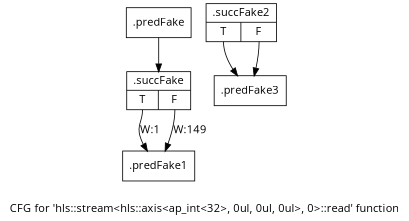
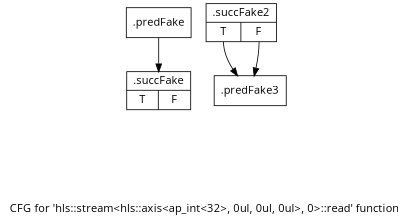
(159, 166) -> none
